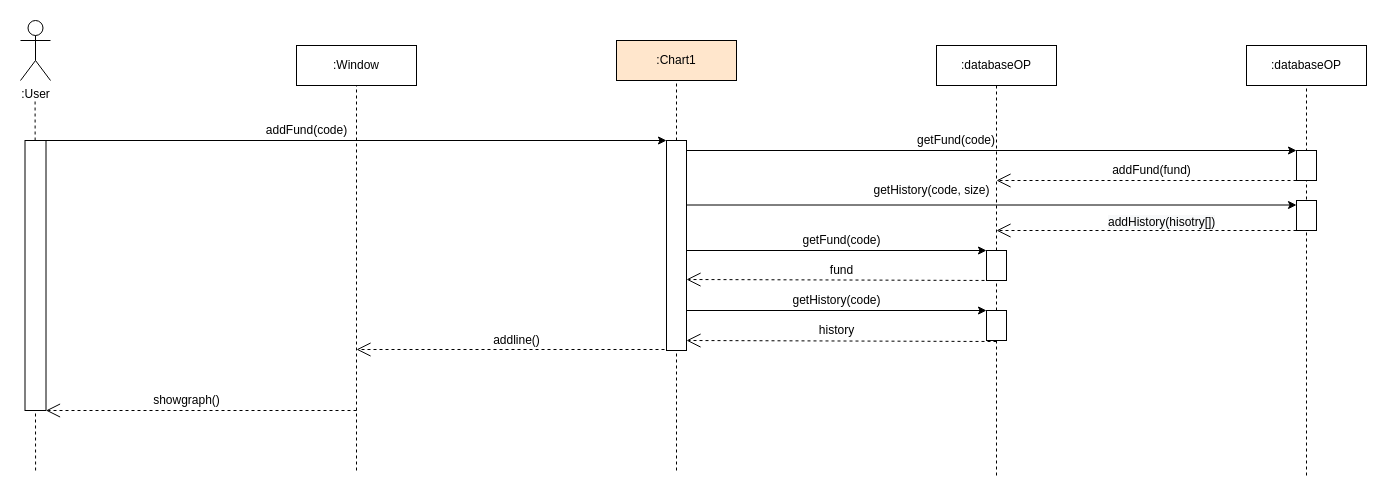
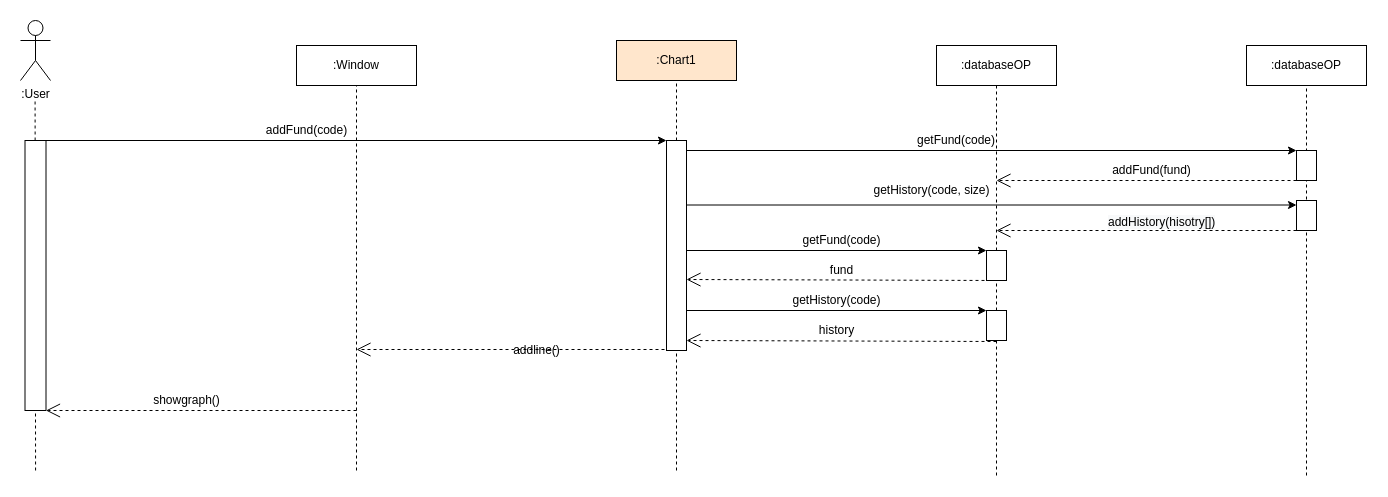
(517, 341) -> (537, 351)
